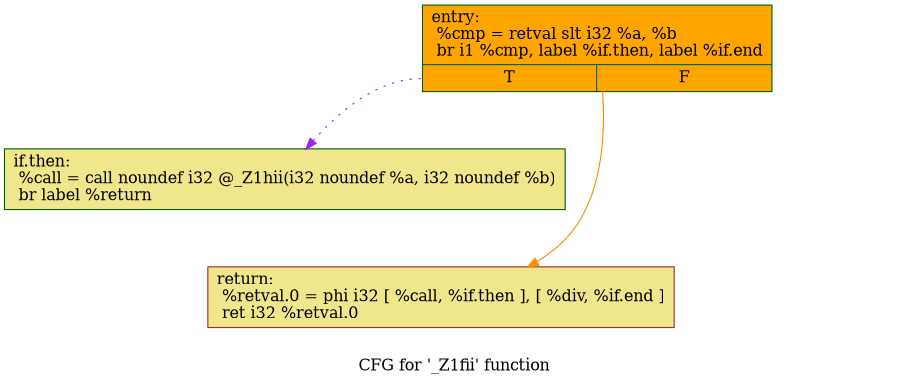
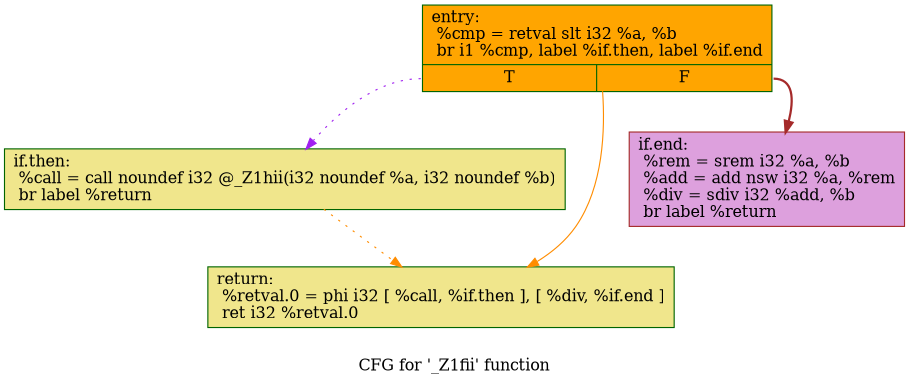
none -> (767, 179)
none -> (358, 235)
(441, 297) -> (441, 297)
